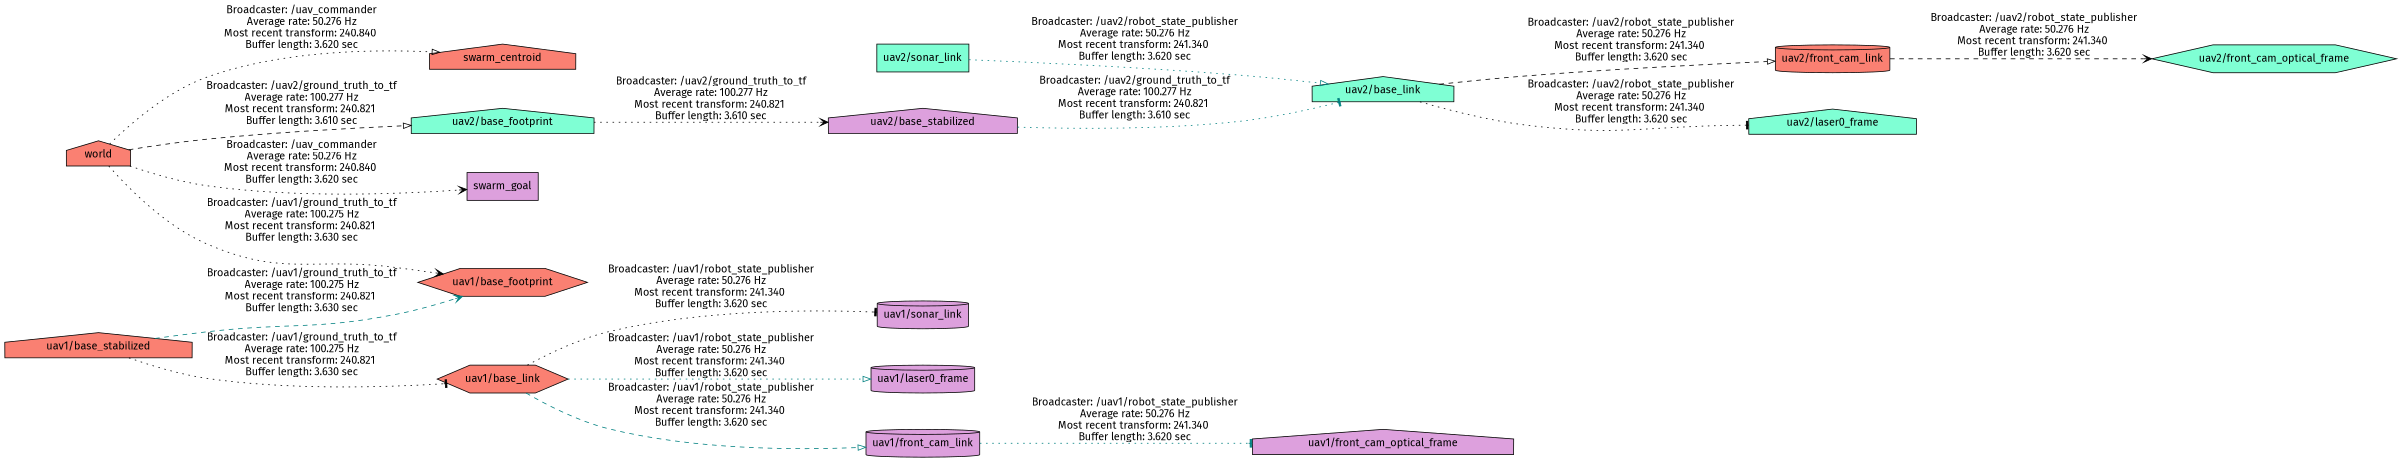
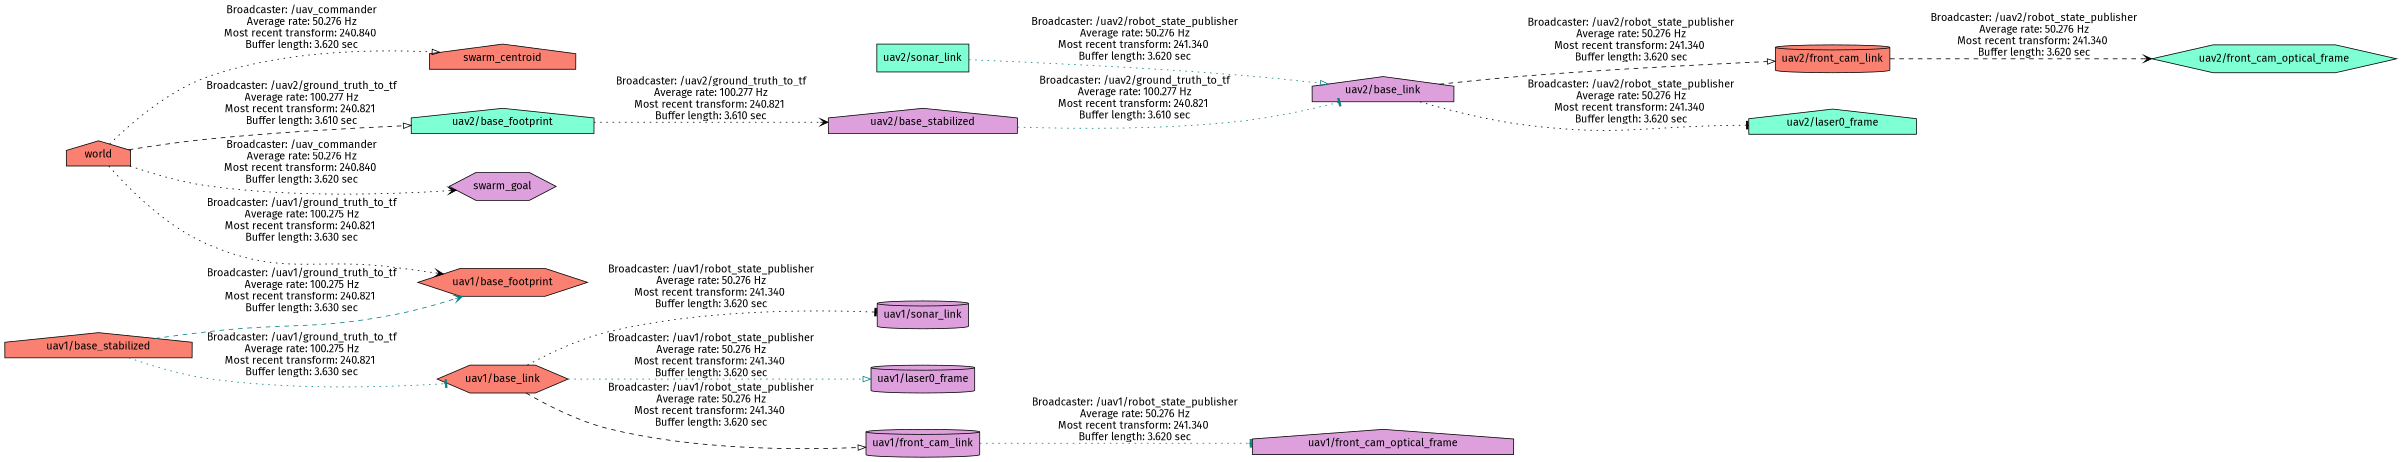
(1383, 91) -> (1383, 91)
(503, 186) -> (503, 186)
(285, 385) -> (285, 385)
(688, 442) -> (688, 442)
